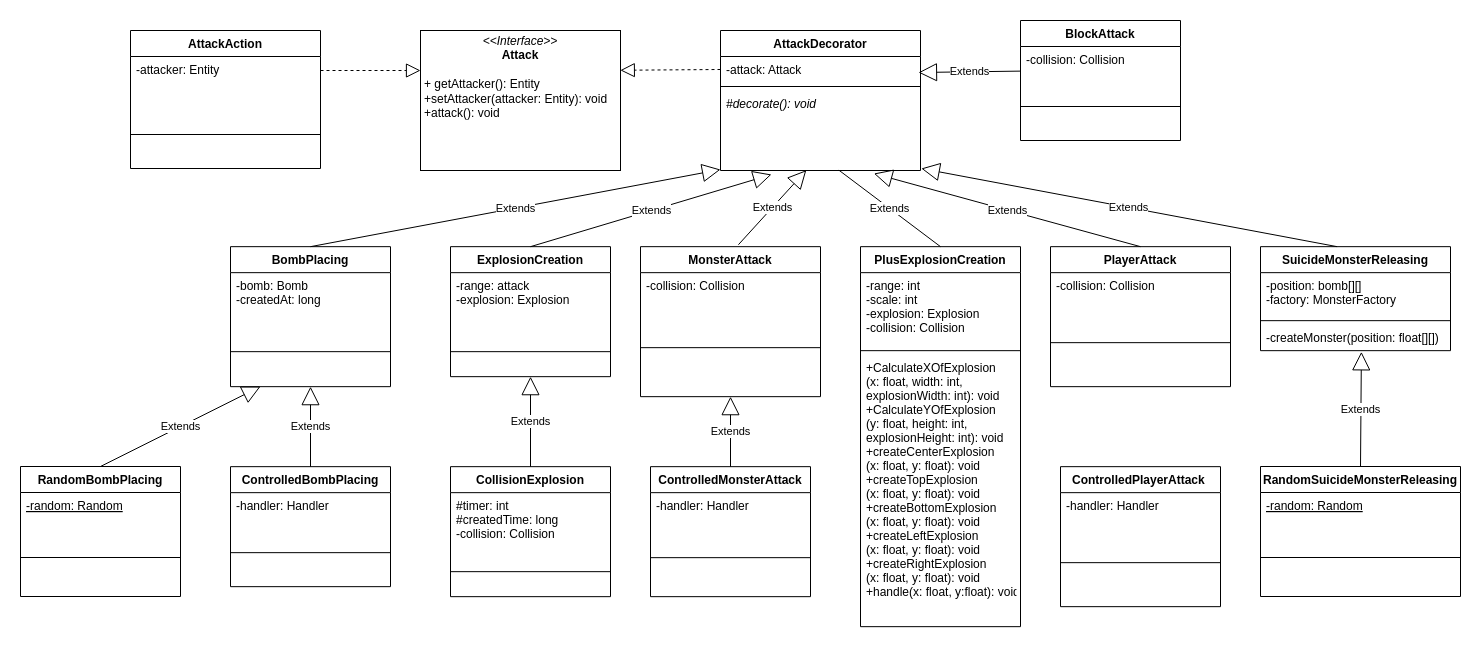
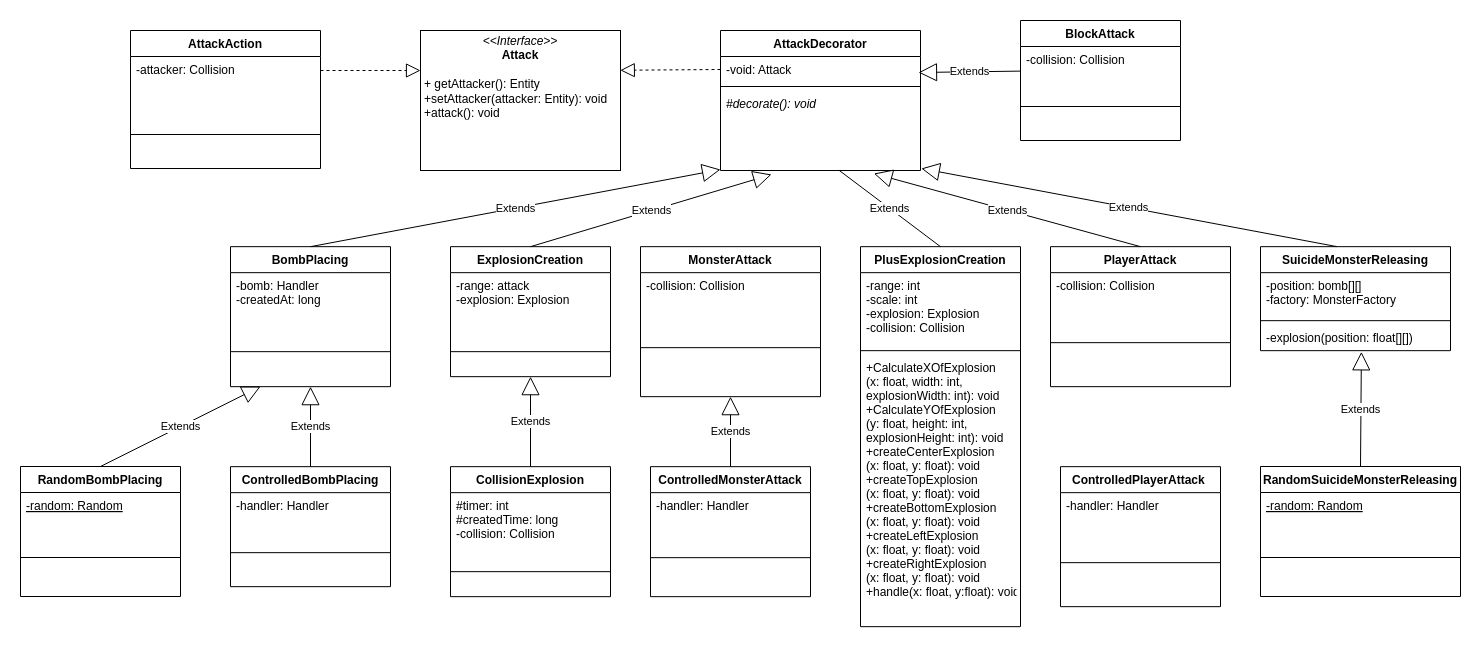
(188, 70) -> (194, 70)
(773, 70) -> (765, 70)
(766, 214) -> none
(270, 286) -> (278, 286)
(1376, 338) -> (1359, 338)
